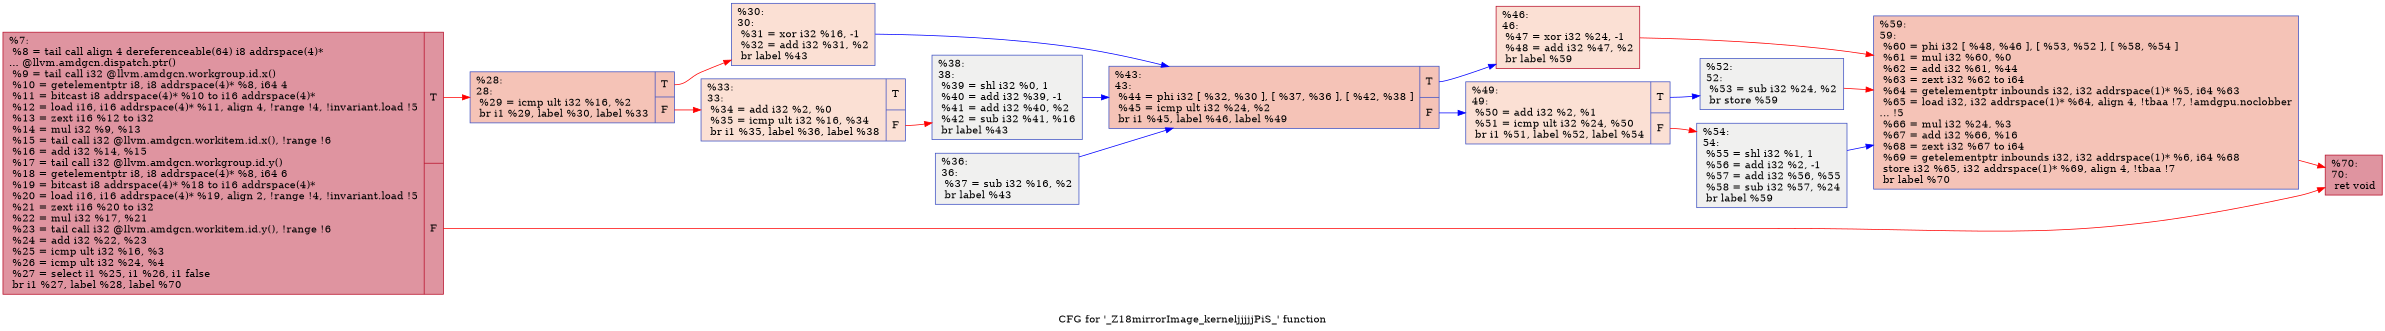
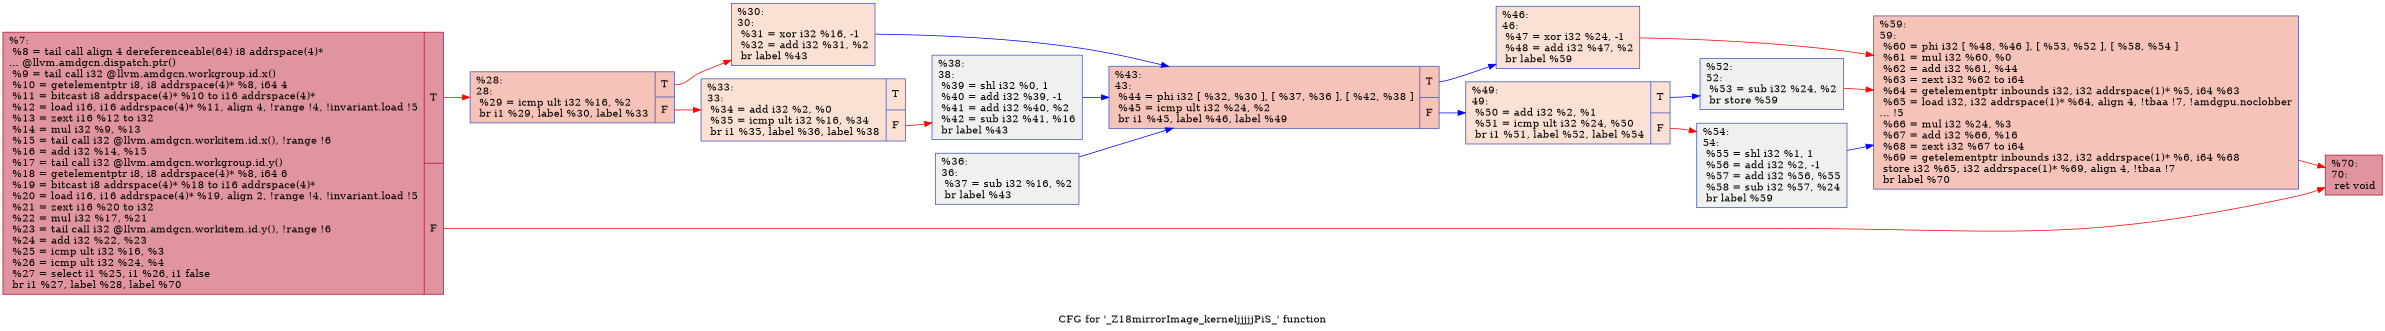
(1568, 37) -> (1568, 37)
